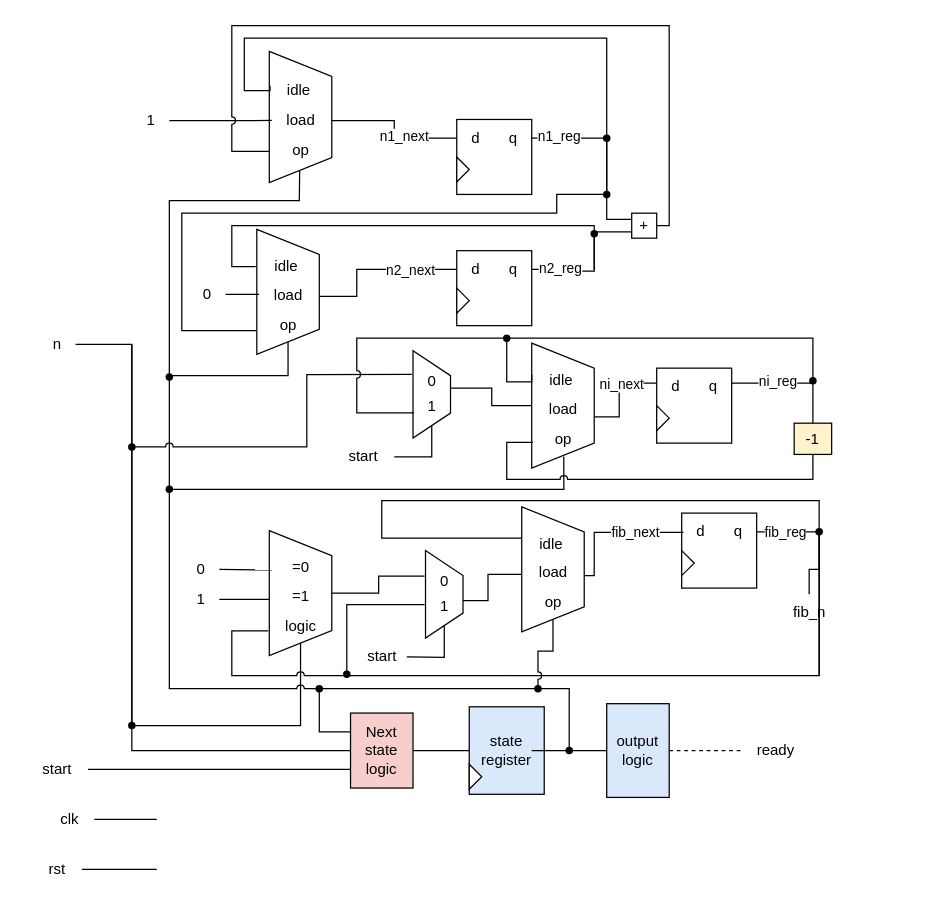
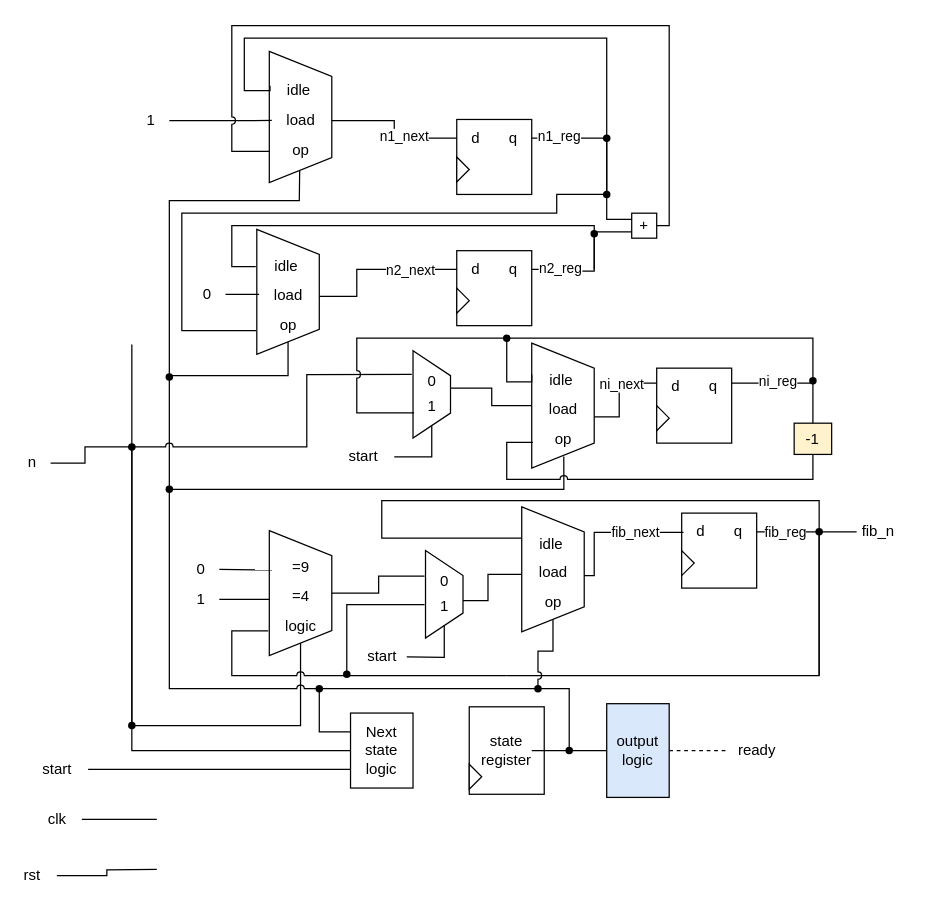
(57, 344) -> (32, 463)
(301, 568) -> (301, 568)
(301, 597) -> (301, 597)
(809, 613) -> (878, 532)
(382, 751) -> (382, 751)
(441, 751) -> none
(507, 751) -> (507, 751)
(776, 751) -> (757, 751)
(69, 819) -> (57, 819)
(57, 869) -> (32, 876)
